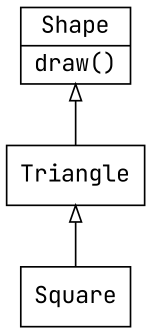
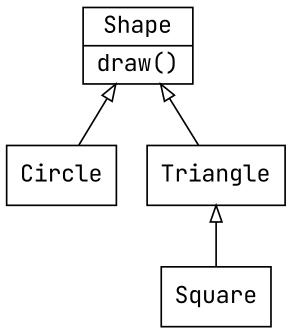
none -> (62, 175)
